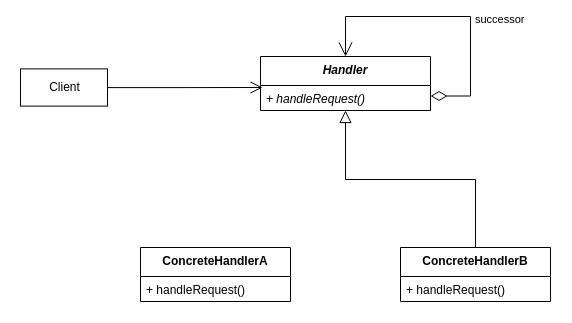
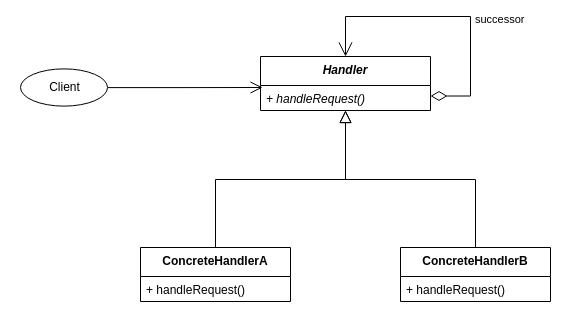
(64, 88) -> (64, 88)
none -> (246, 180)
